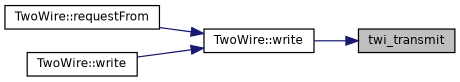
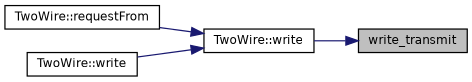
(407, 41) -> (413, 41)
